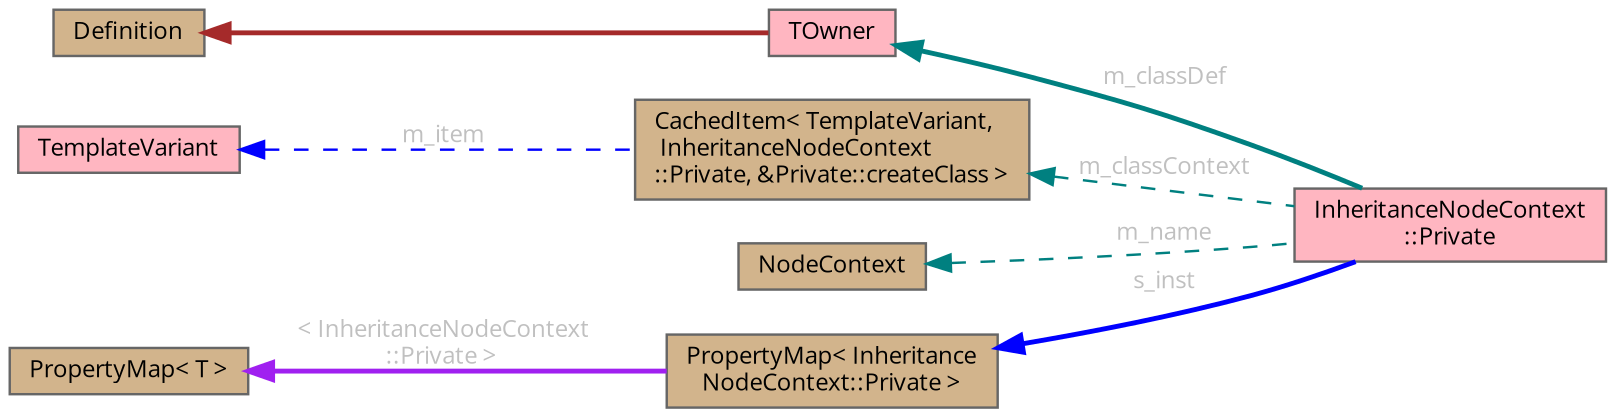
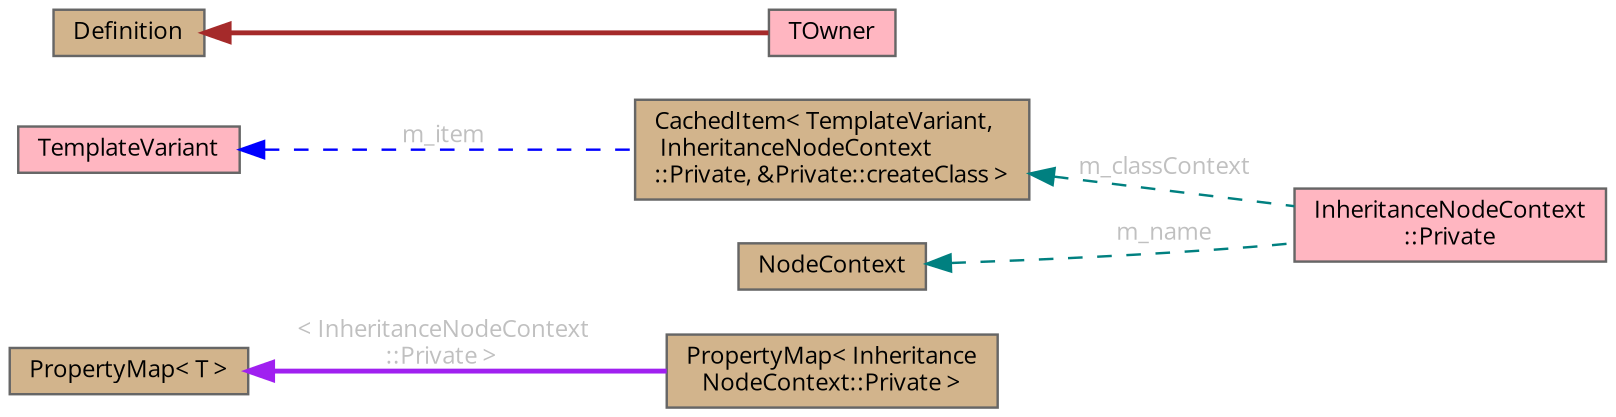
(1145, 109) -> none
(1191, 311) -> none
